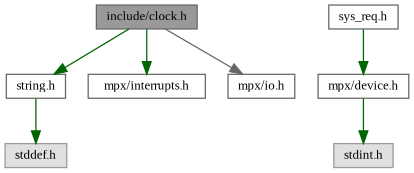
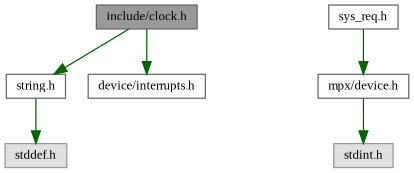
(147, 86) -> (147, 86)
(261, 86) -> none
